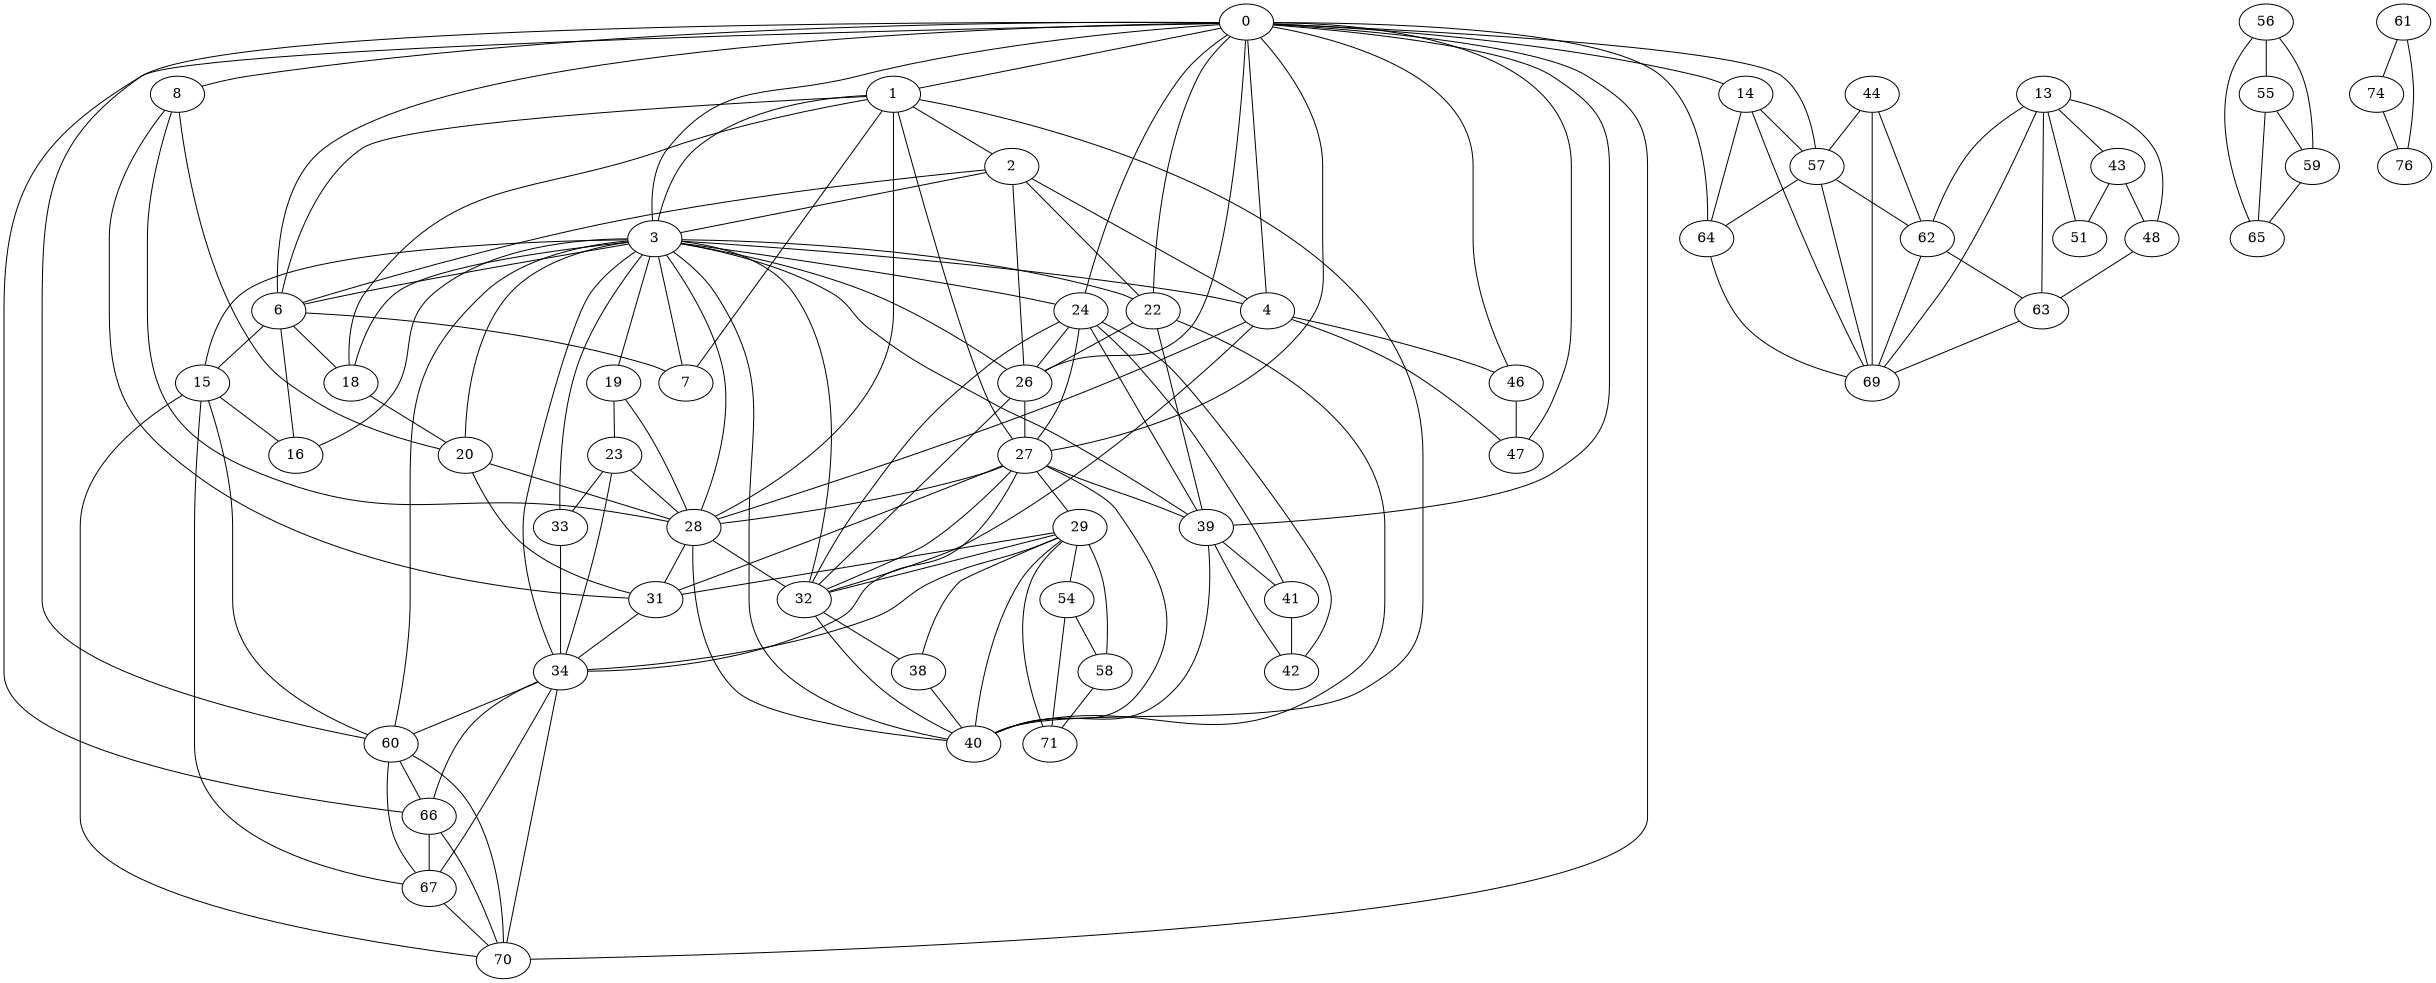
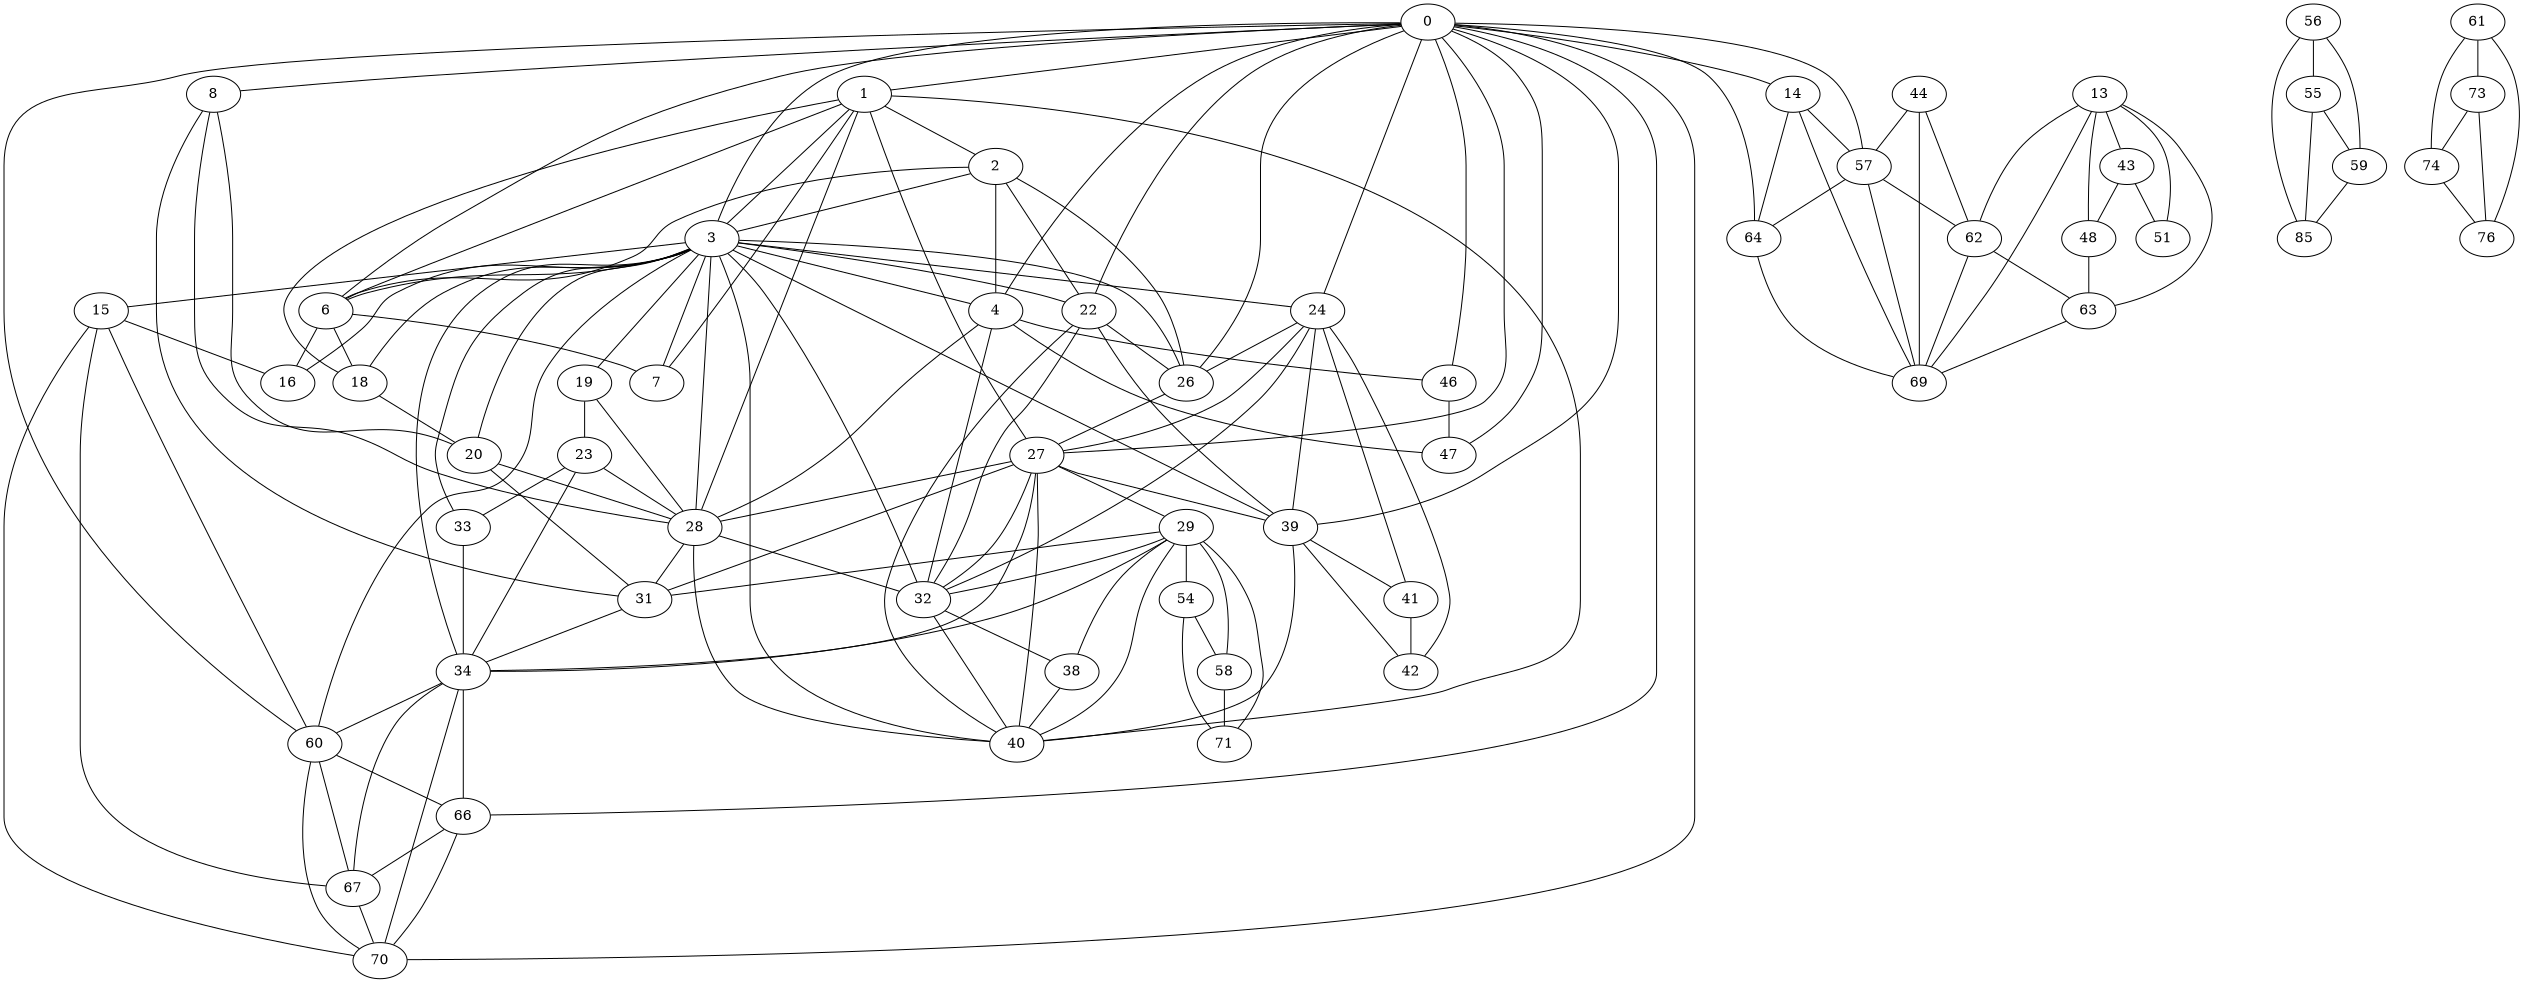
none -> (2478, 94)
(2257, 239) -> (2304, 239)
(241, 347) -> none
(924, 482) -> (994, 448)
